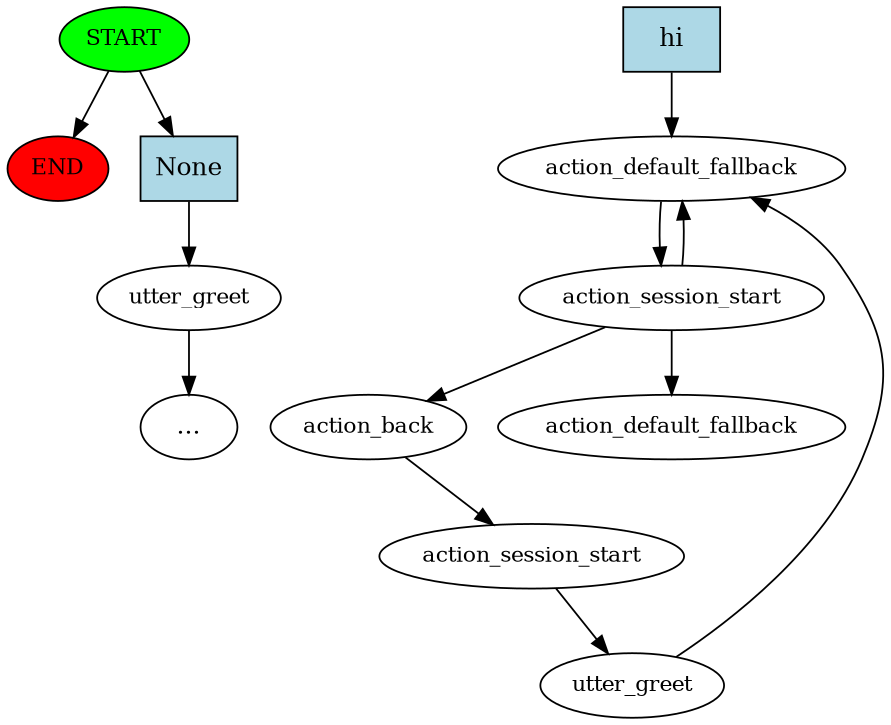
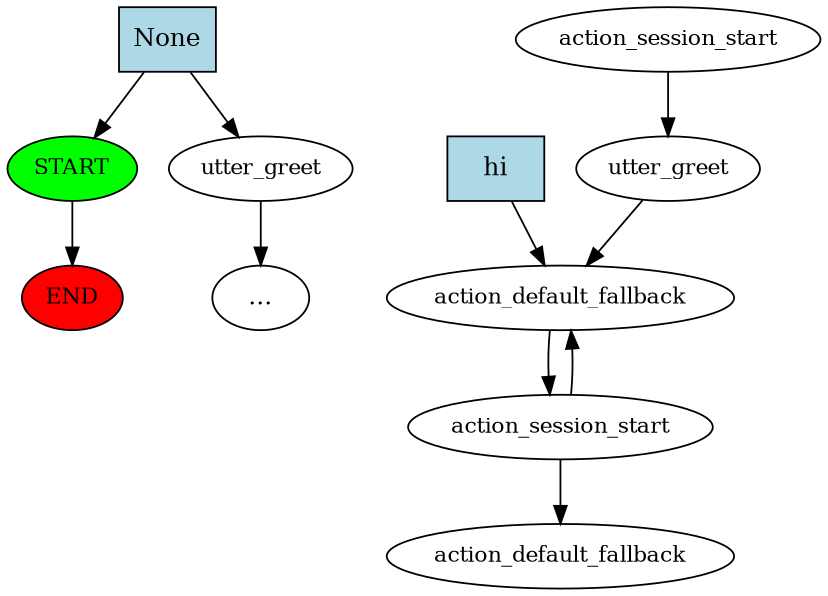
(152, 95) -> (125, 98)
(368, 427) -> none
